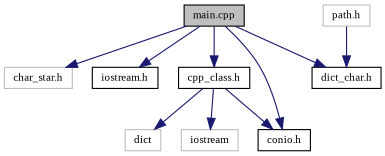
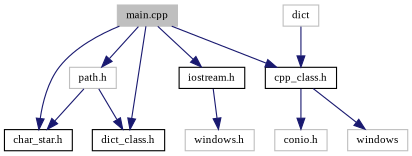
(214, 16) -> (147, 16)
(260, 68) -> (124, 43)
(38, 78) -> (38, 140)
(347, 78) -> (128, 140)
none -> (69, 105)
(183, 105) -> (301, 41)
(210, 140) -> (378, 140)
none -> (220, 140)
(284, 140) -> (301, 140)
